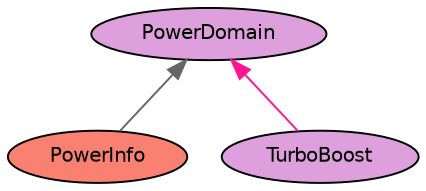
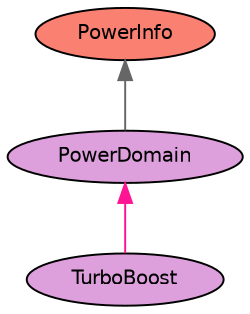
(146, 103) -> (125, 105)
